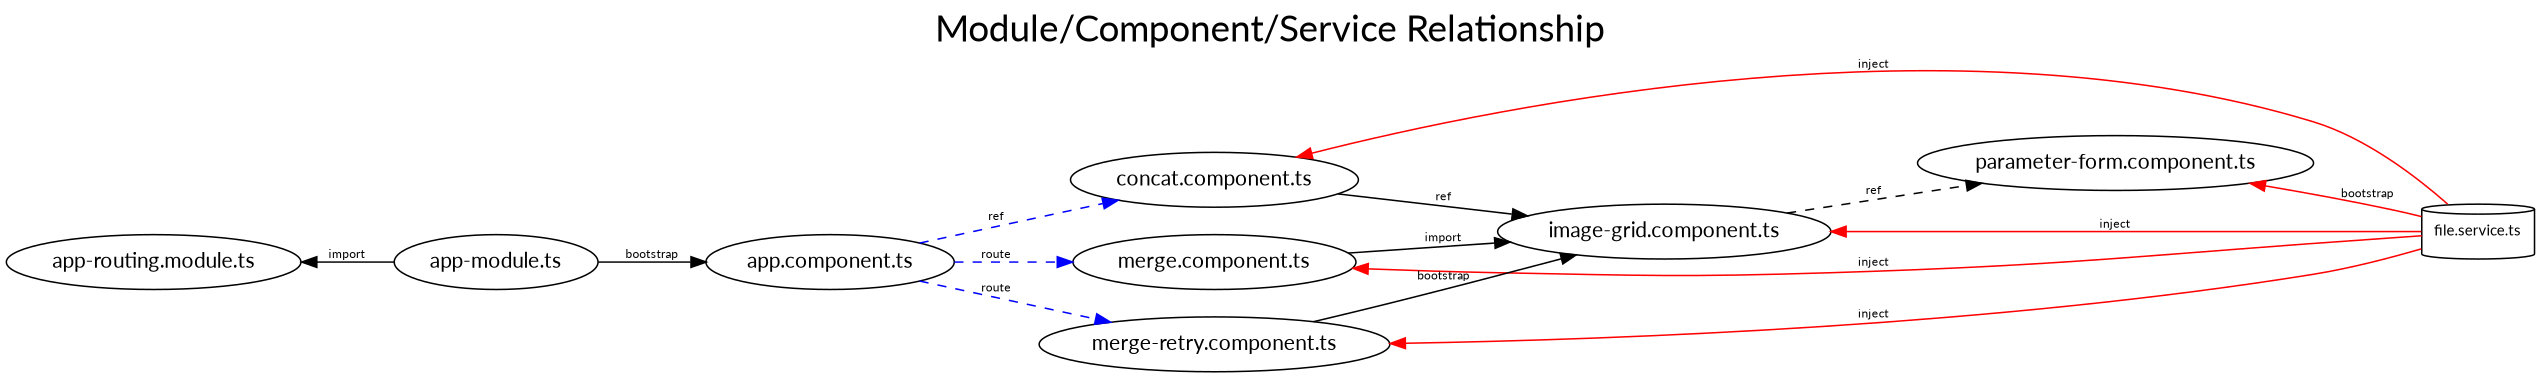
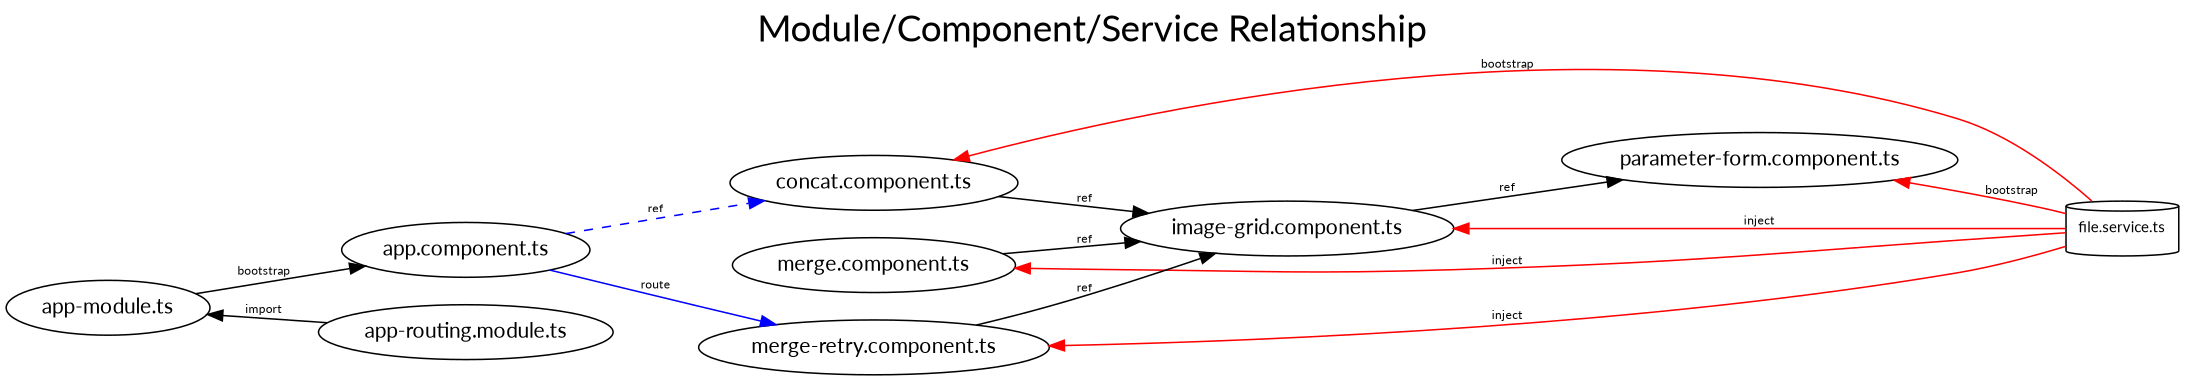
(1874, 65) -> (1508, 65)
(1877, 199) -> (1510, 196)
(1444, 238) -> (1085, 240)
(356, 262) -> (275, 319)
(1006, 262) -> none
(1444, 277) -> (1085, 289)
(1008, 300) -> (655, 296)
